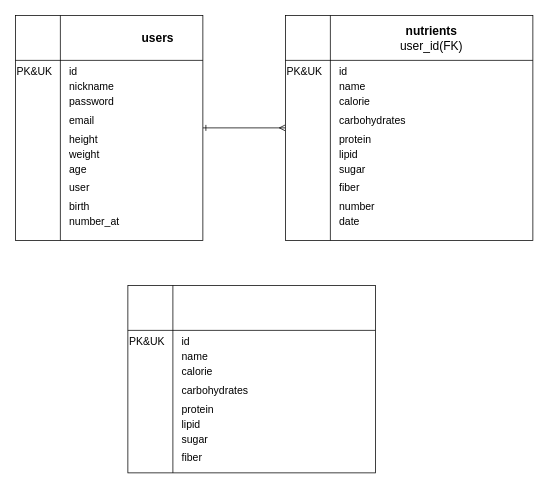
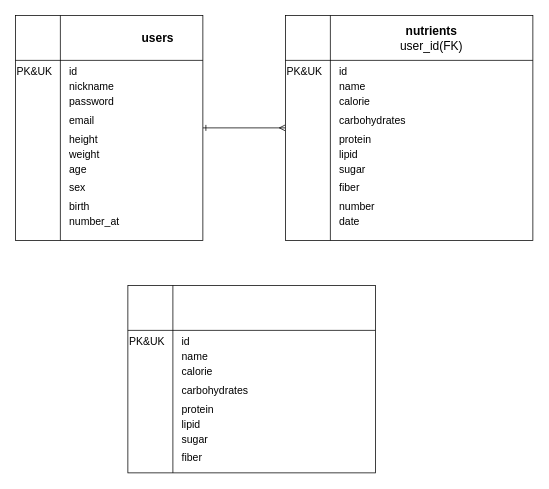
(81, 188) -> (78, 188)
